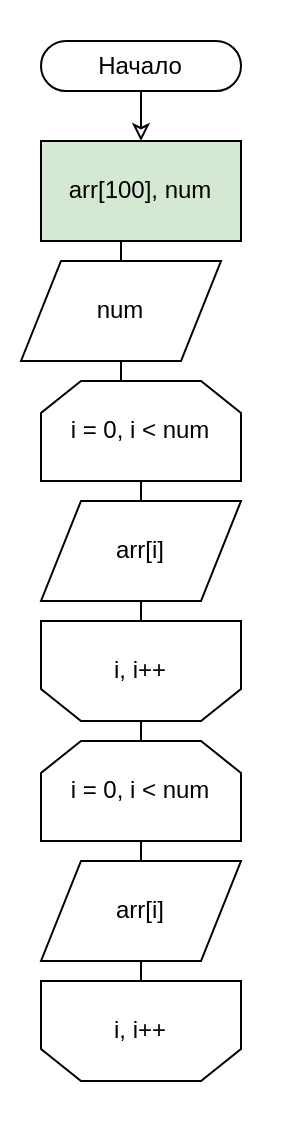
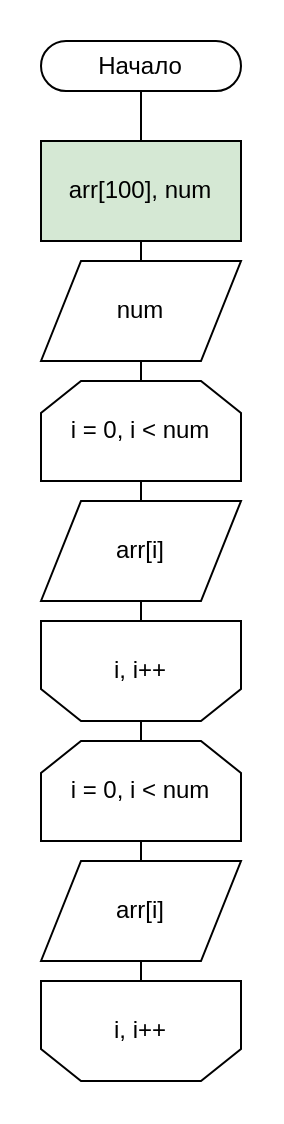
(141, 126) -> (141, 131)
(121, 311) -> (141, 311)
